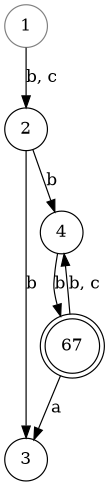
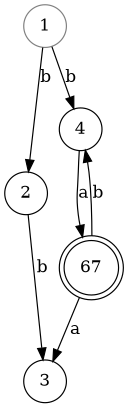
(42, 78) -> (46, 78)
(42, 175) -> (61, 72)
(60, 284) -> (84, 193)
(84, 284) -> (98, 193)
